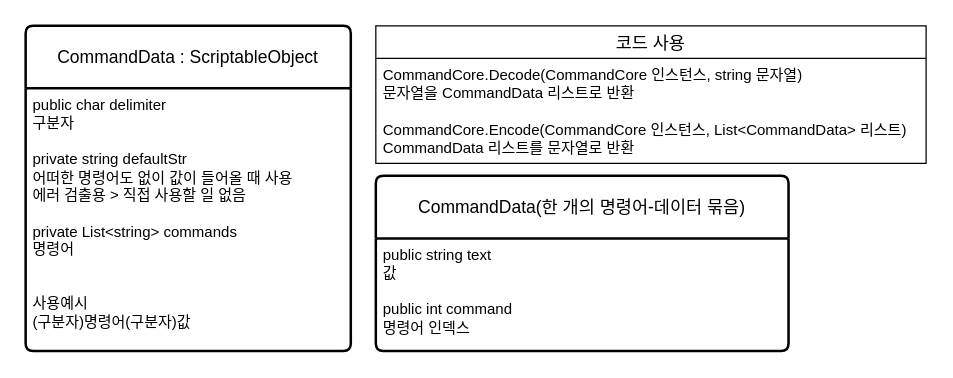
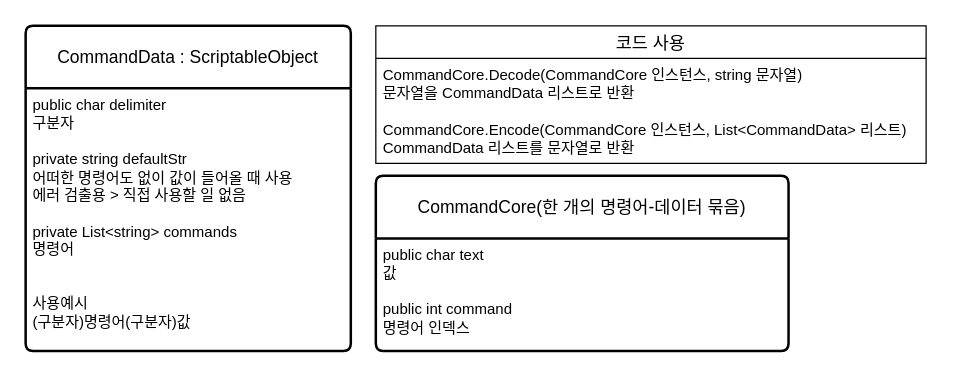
(582, 207) -> (582, 207)
(449, 283) -> (449, 283)
